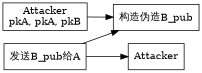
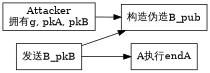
(45, 17) -> (49, 17)
(45, 57) -> (49, 57)
(156, 57) -> (164, 57)
